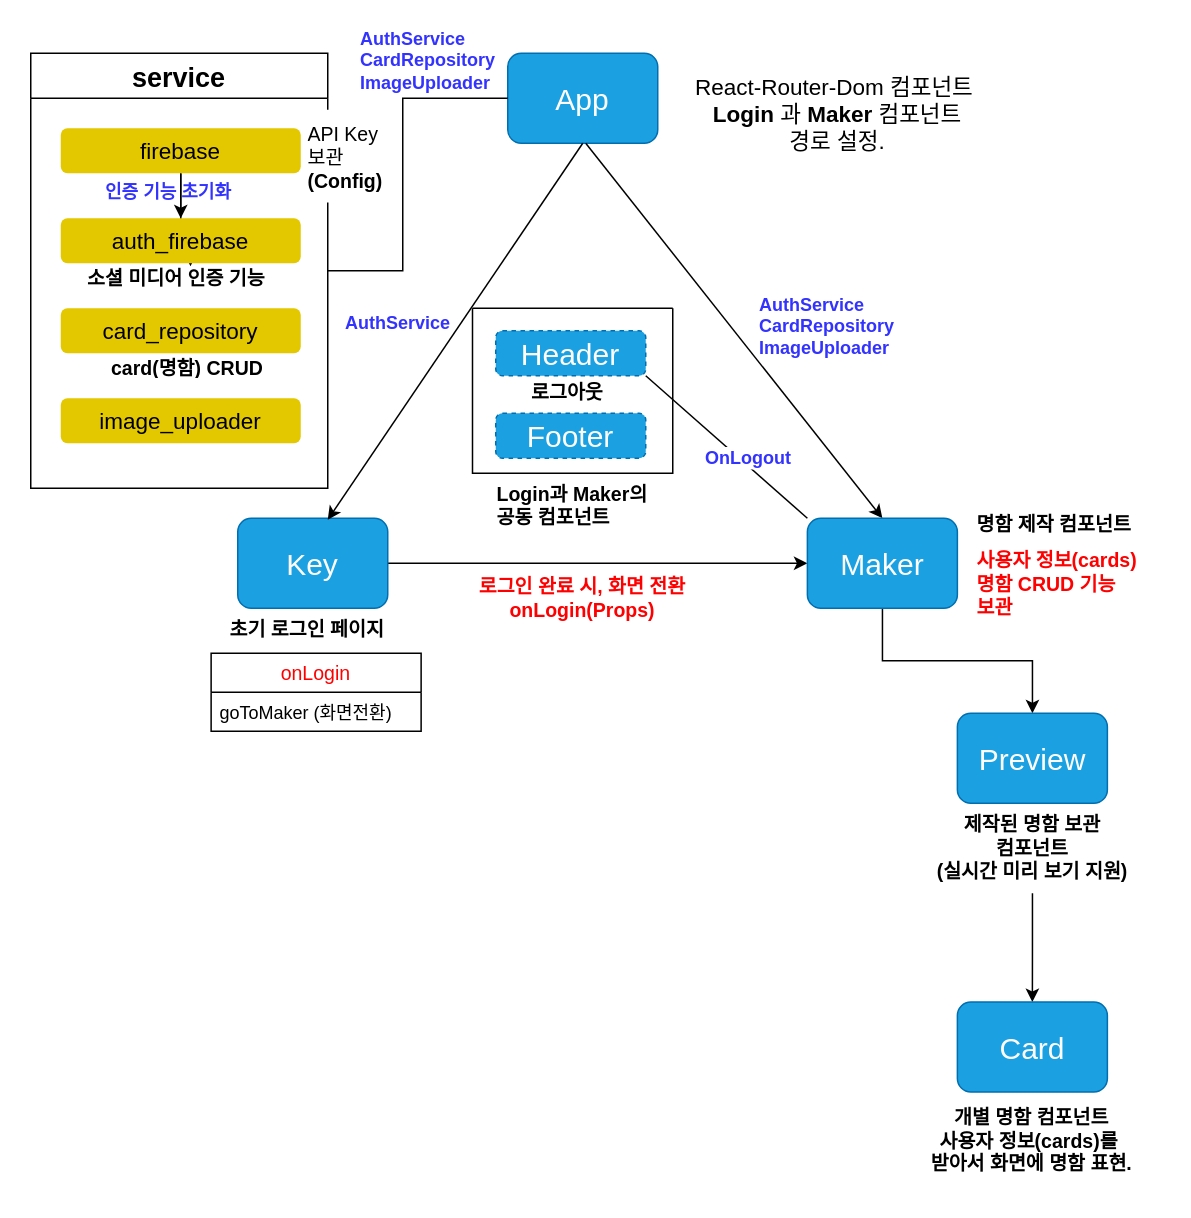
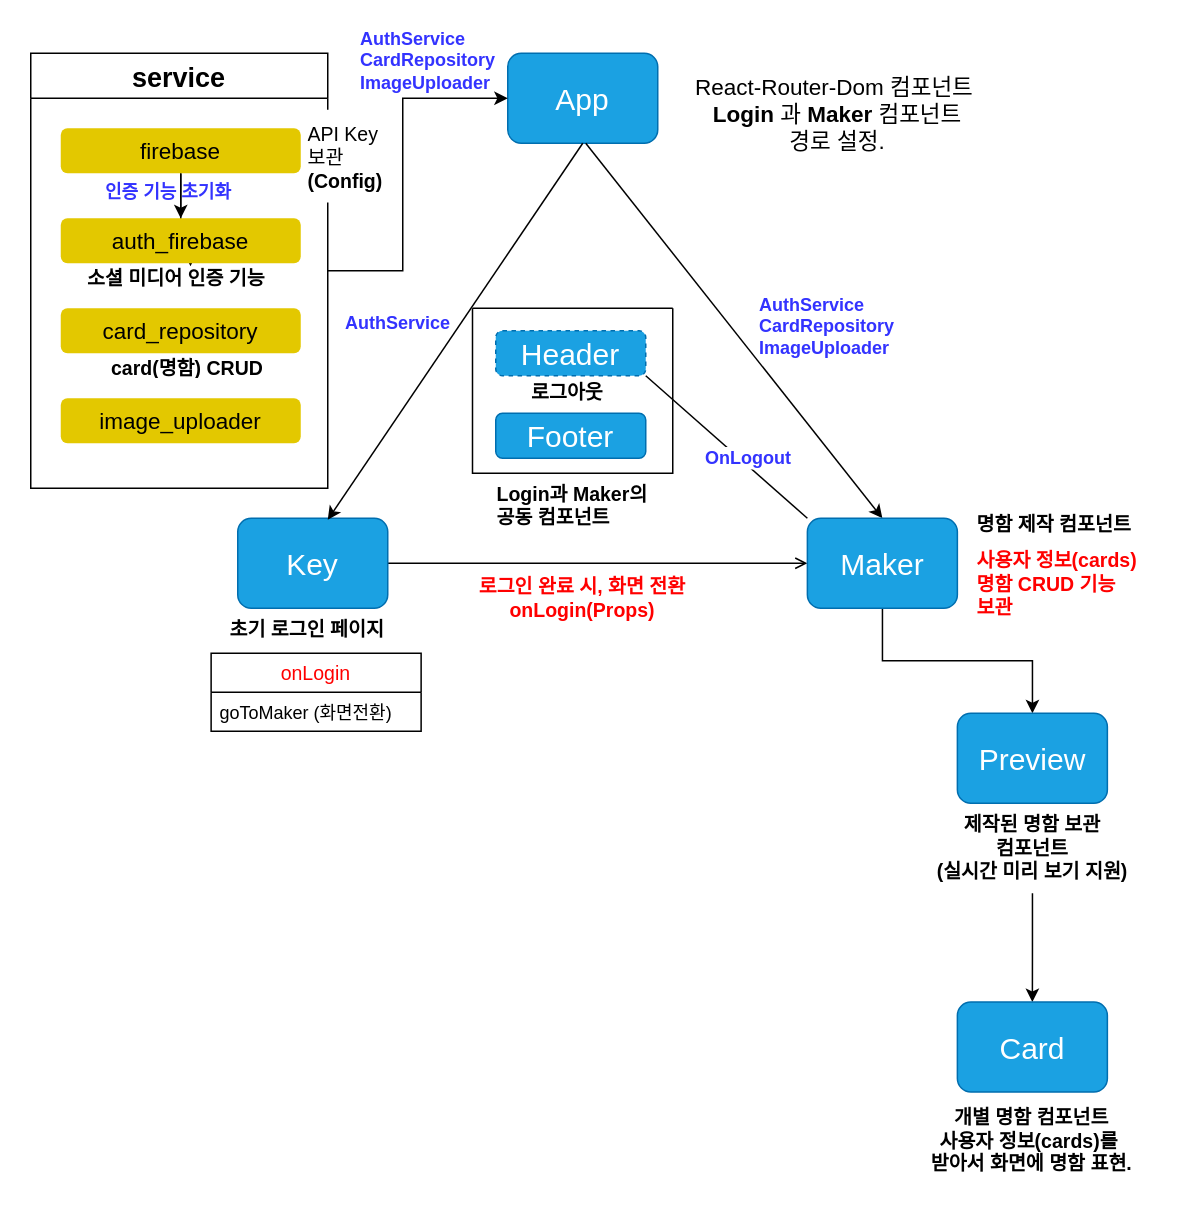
(500, 98) -> (496, 98)
(571, 436) -> (571, 436)
(796, 563) -> (798, 563)
